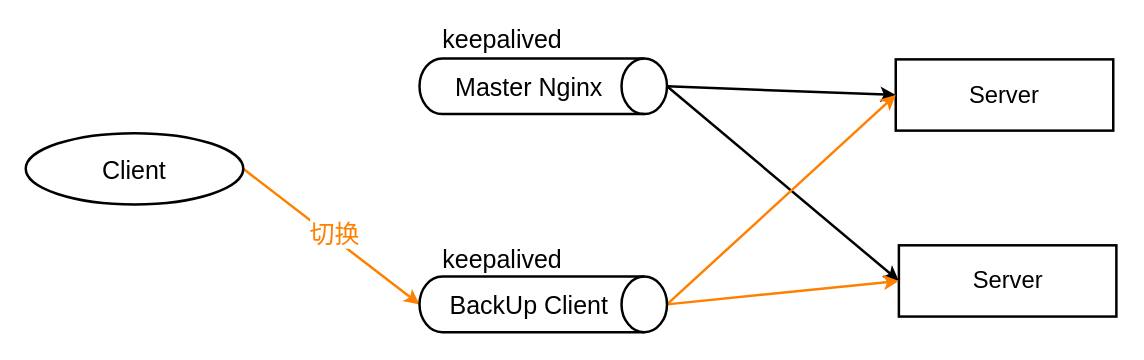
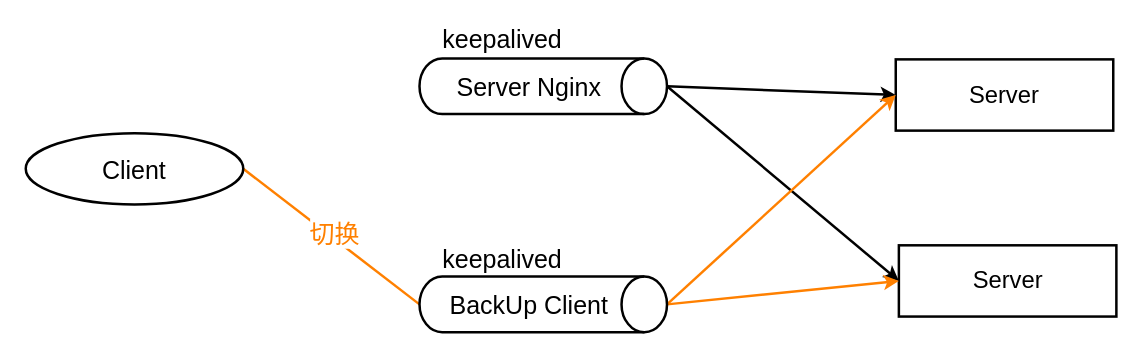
(543, 87) -> (543, 87)
(410, 297) -> (412, 299)
